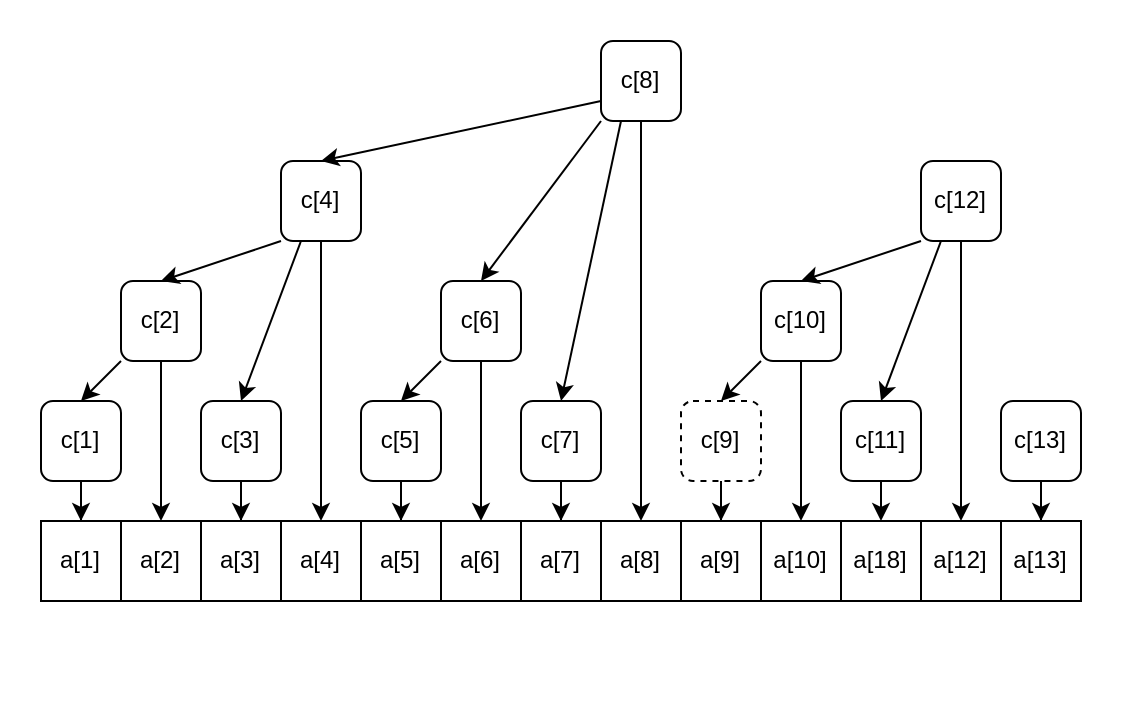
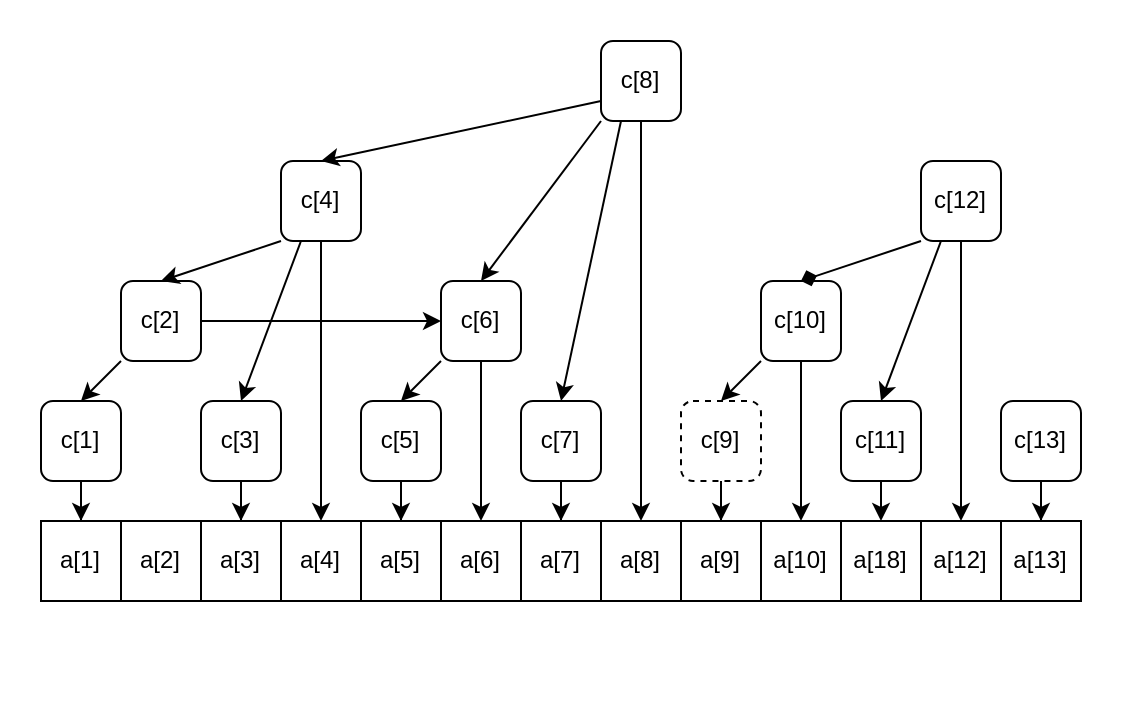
(815, 276) -> (817, 276)
(161, 434) -> (351, 321)
